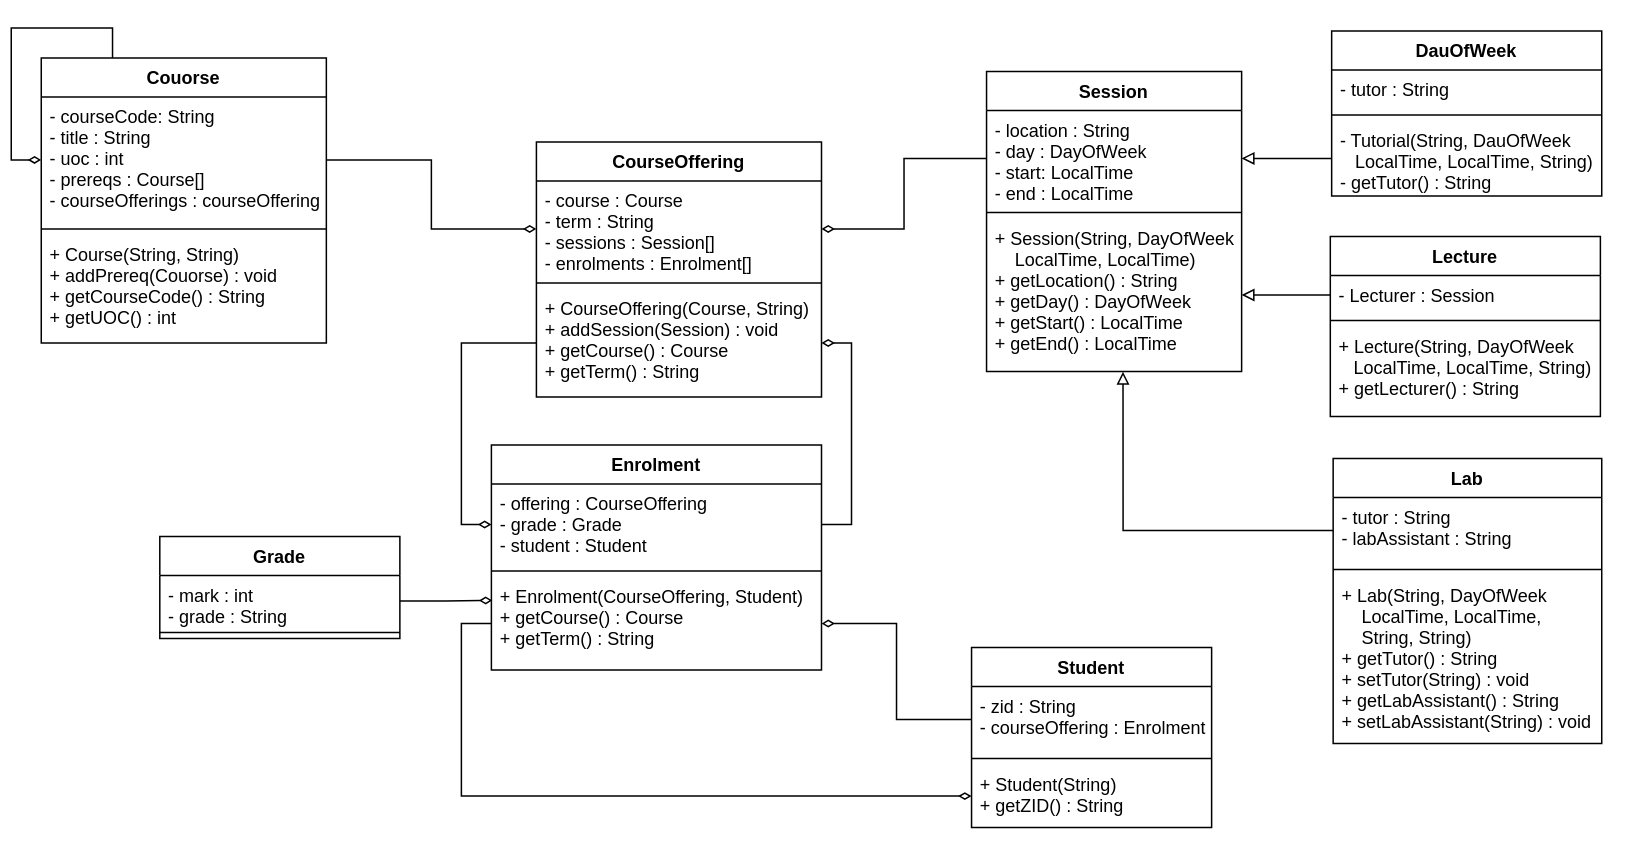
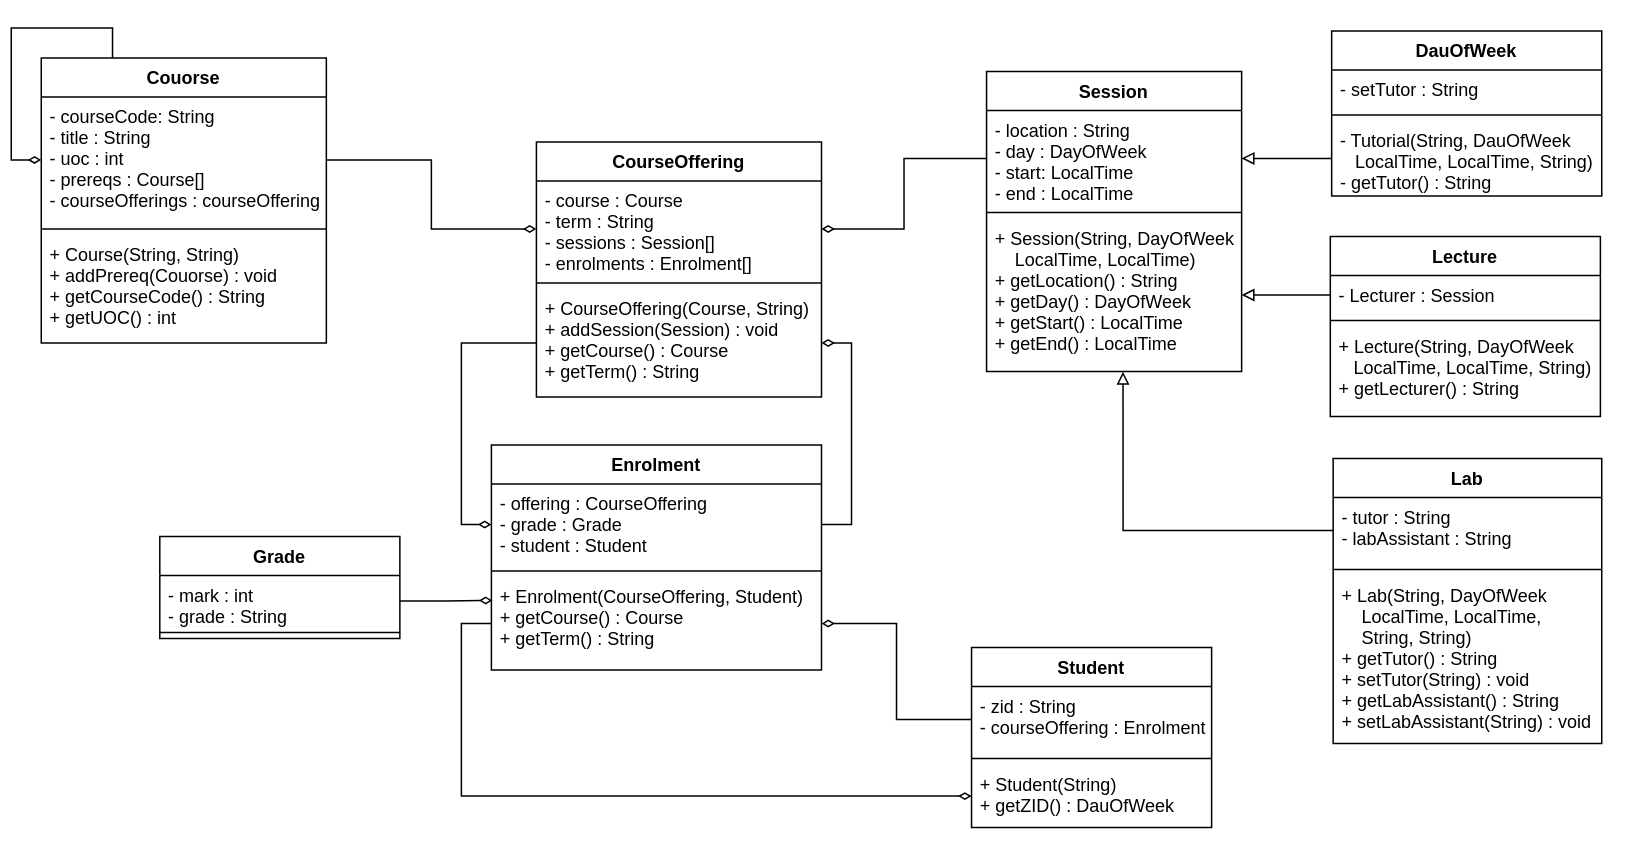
(1408, 90) -> (1424, 90)
(1061, 785) -> (1061, 785)
